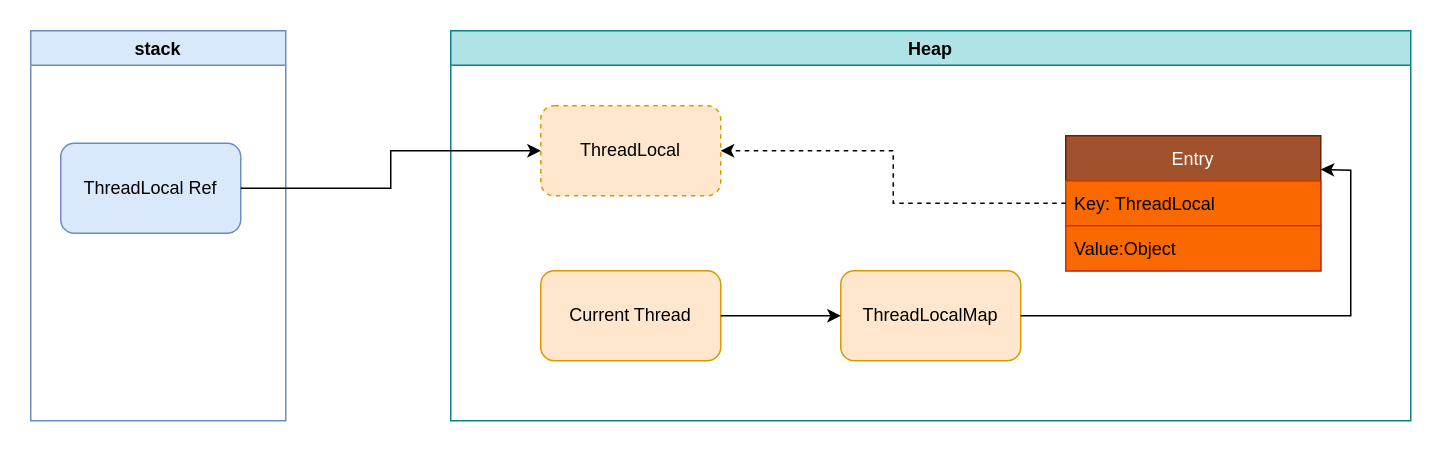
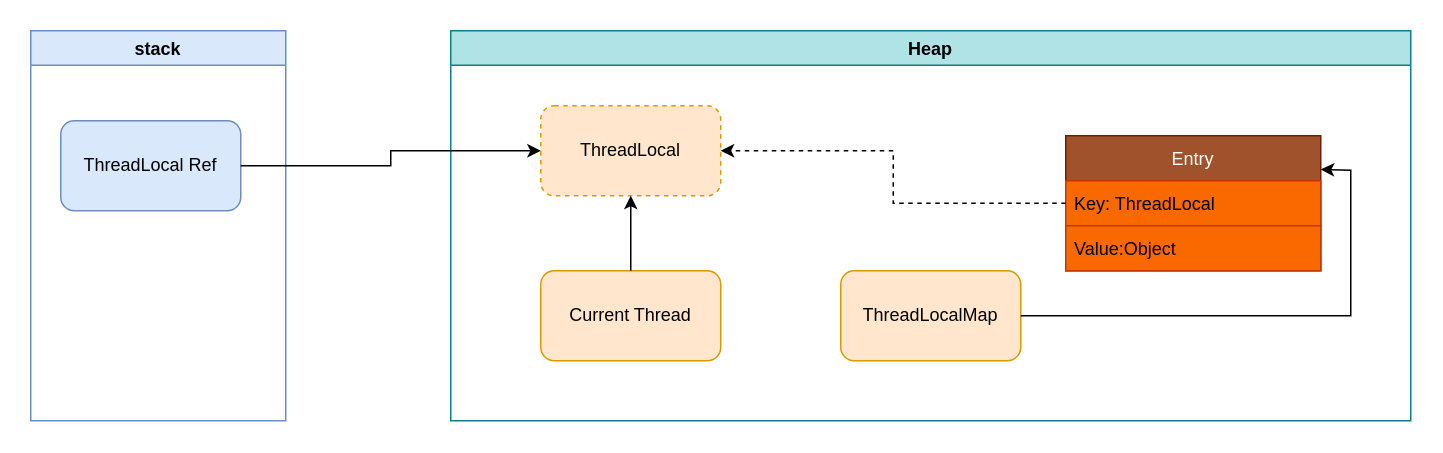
(151, 188) -> (151, 166)
(776, 316) -> (631, 239)
